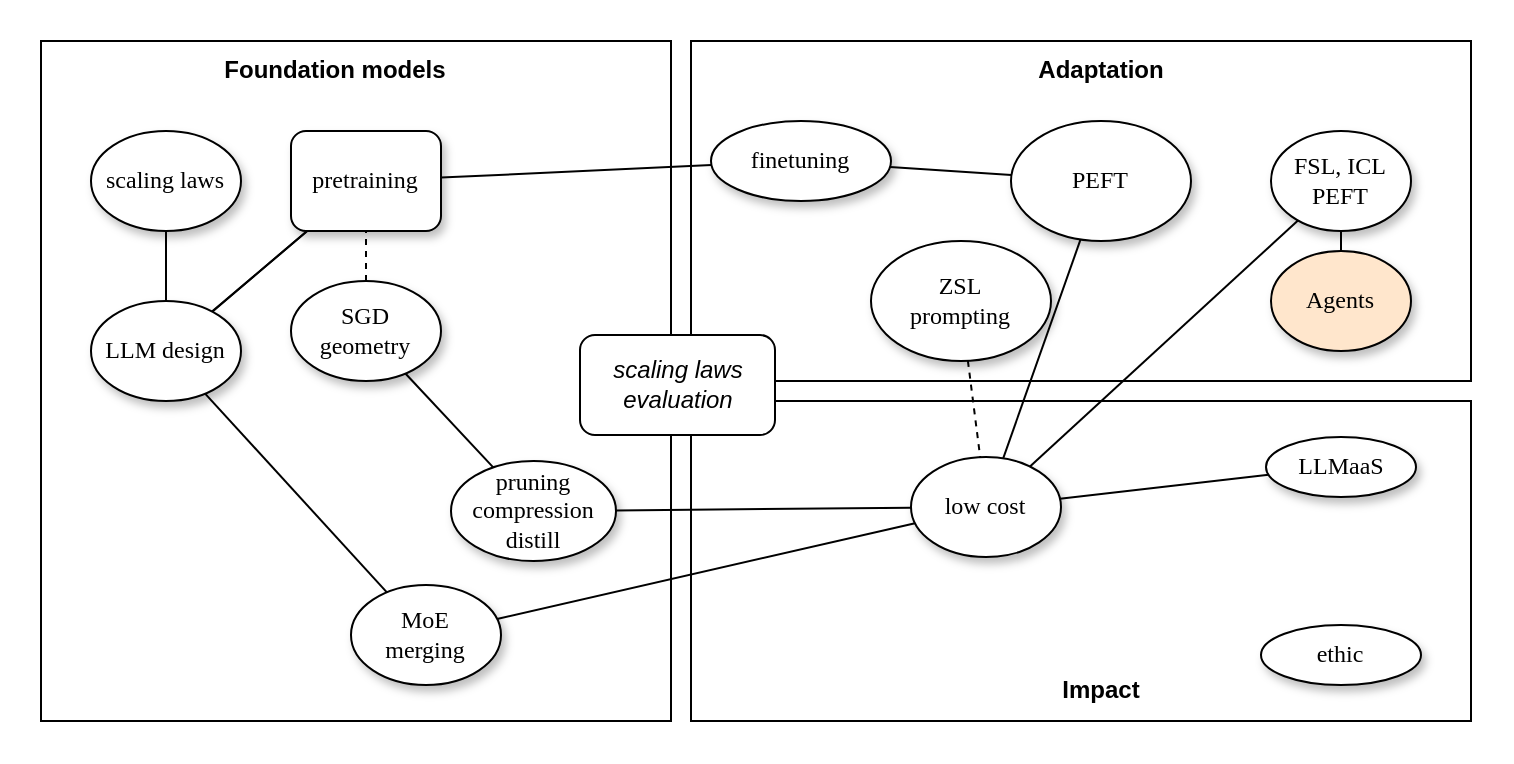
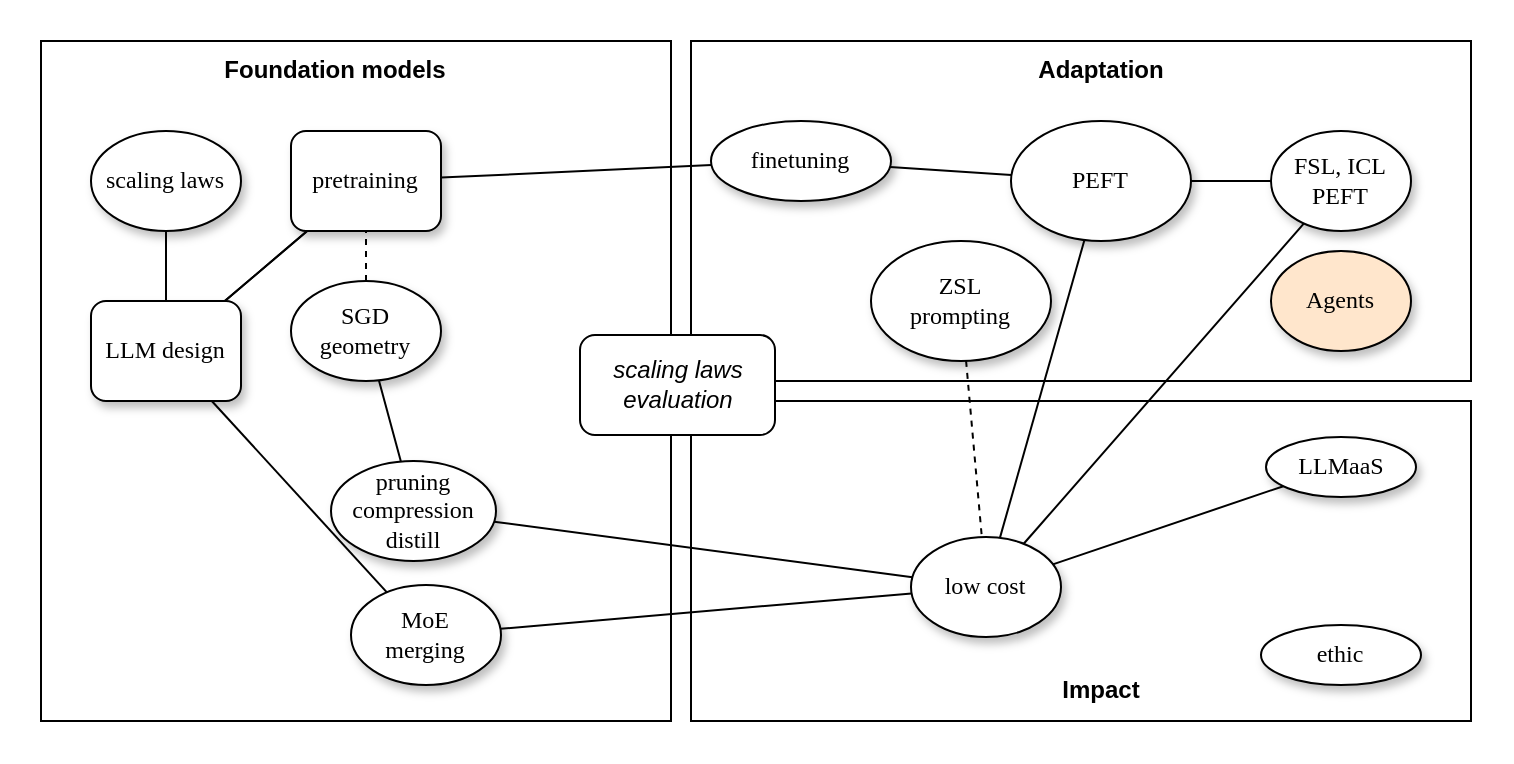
(1341, 241) -> (1231, 181)
(166, 351) -> (166, 351)
(986, 507) -> (986, 587)
(534, 511) -> (414, 511)
